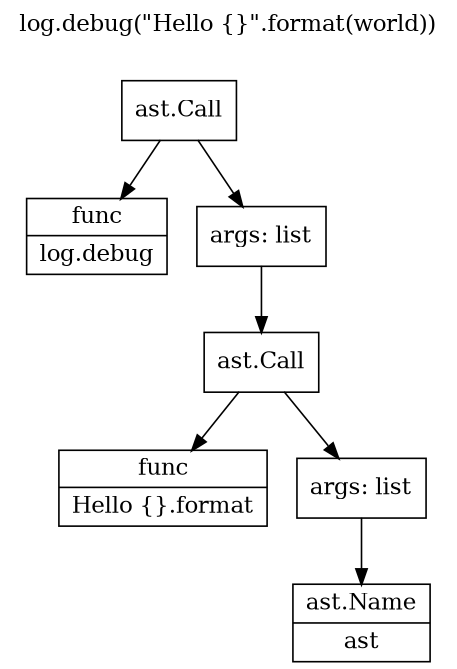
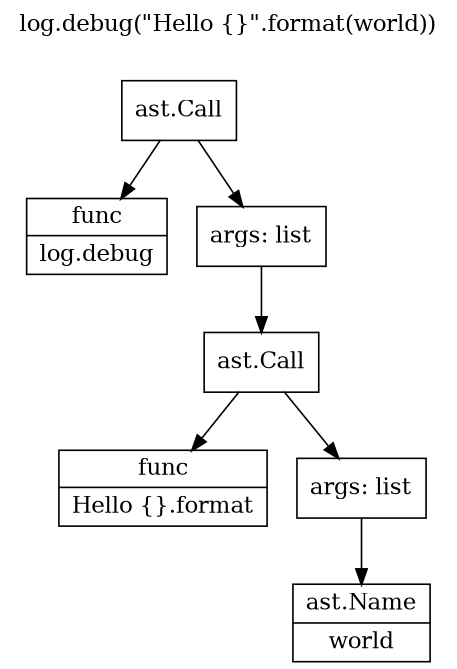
(362, 642) -> (362, 642)
